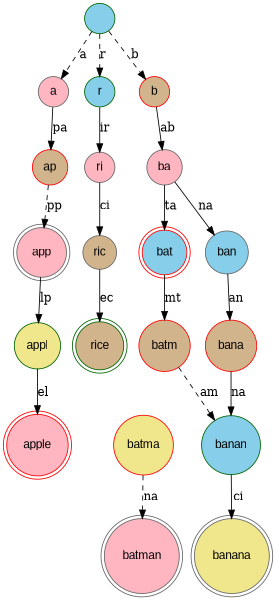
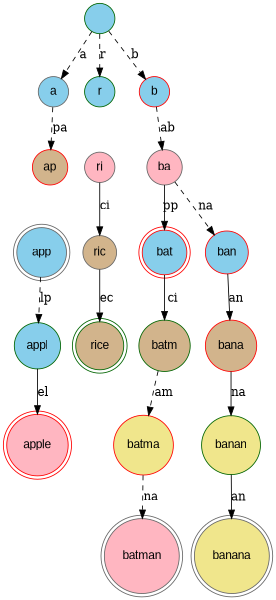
(53, 92) -> (53, 92)
(154, 92) -> (154, 92)
(52, 124) -> (52, 124)
(159, 124) -> (159, 124)
(100, 125) -> none
(47, 202) -> none
(192, 205) -> (192, 205)
(171, 206) -> (171, 206)
(42, 252) -> (42, 252)
(227, 252) -> (227, 252)
(40, 296) -> (40, 296)
(173, 299) -> (173, 299)
(37, 346) -> (37, 346)
(165, 346) -> (165, 346)
(194, 390) -> (154, 389)
(231, 445) -> (231, 445)
(239, 497) -> (239, 497)
